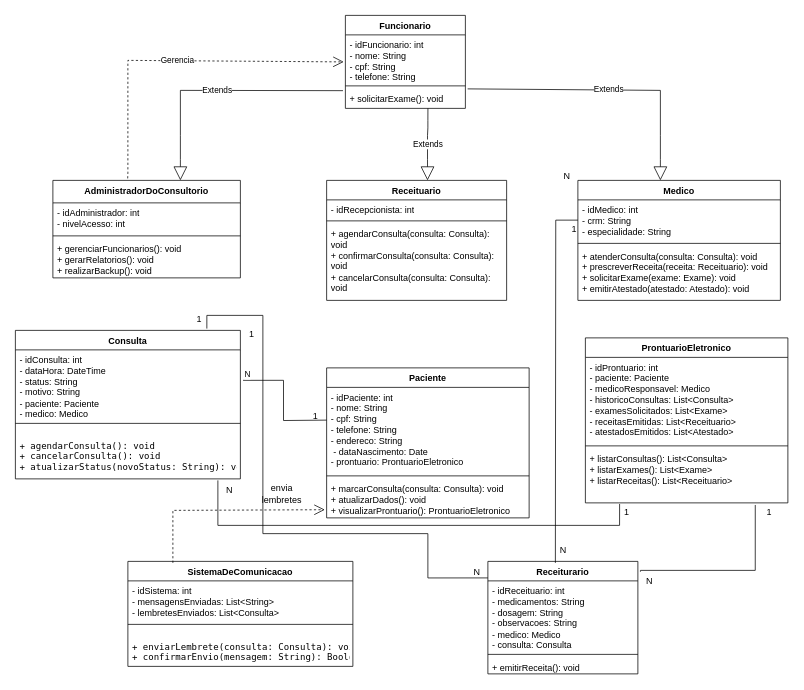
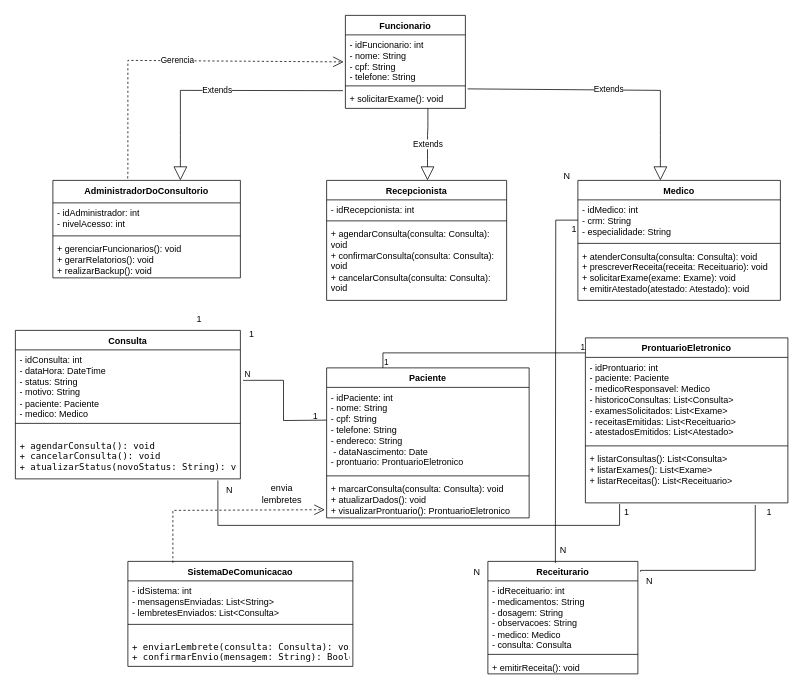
(417, 191) -> (417, 191)
none -> (476, 353)
(263, 523) -> none
